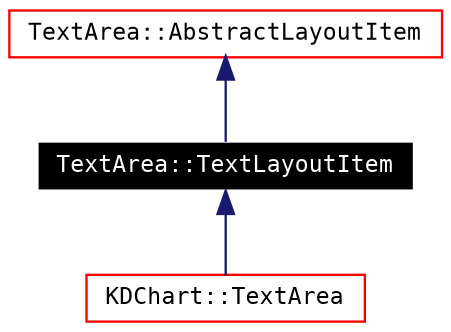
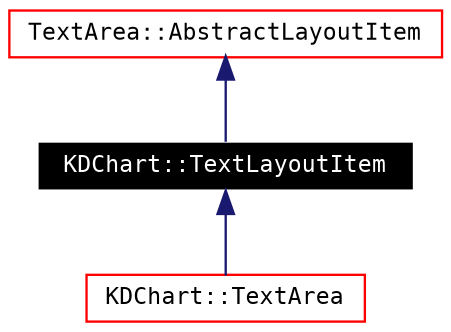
(226, 166) -> (226, 166)
